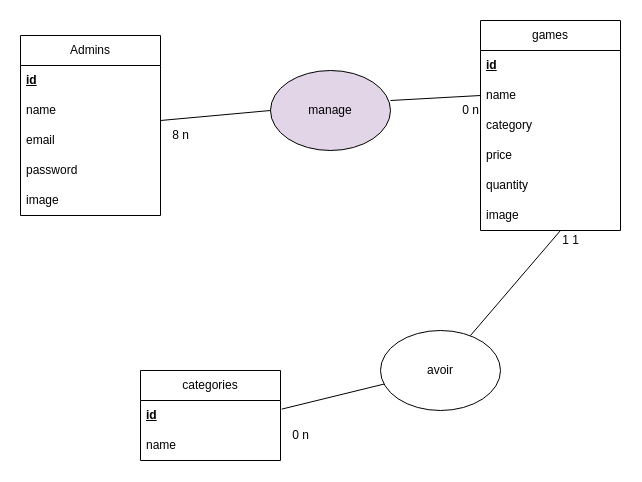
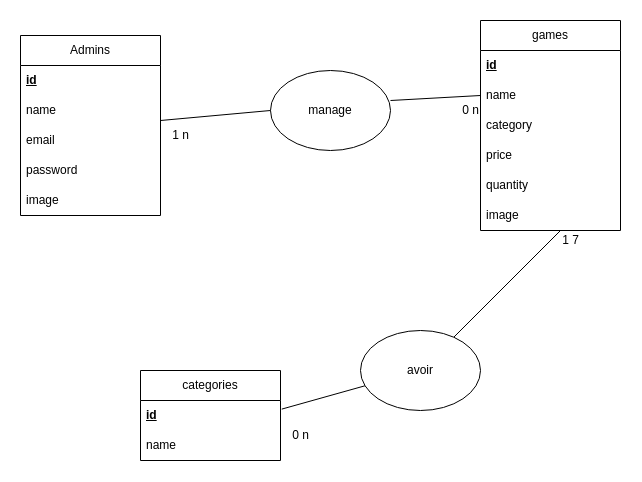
(331, 111) -> (331, 111)
(181, 136) -> (181, 136)
(571, 241) -> (571, 241)
(441, 371) -> (421, 371)
